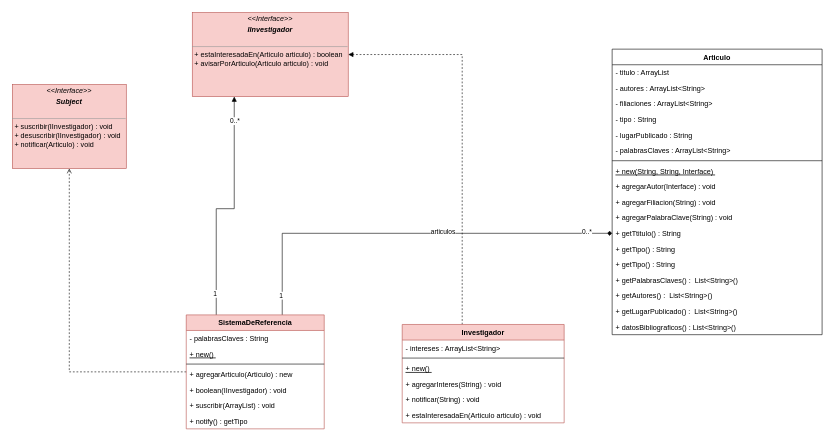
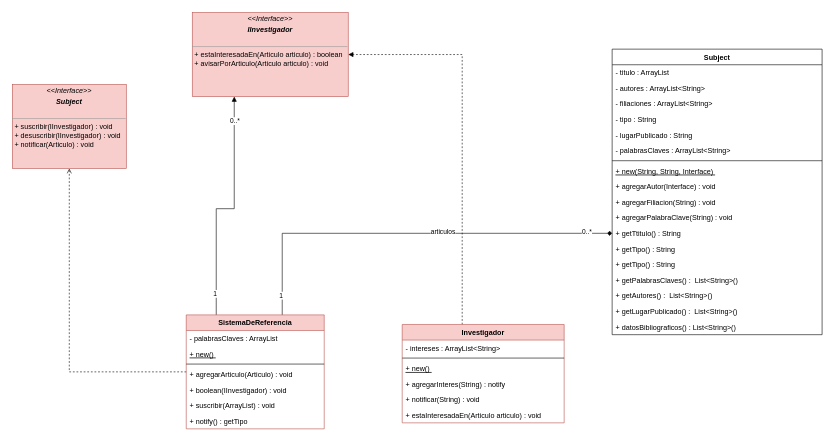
(717, 57) -> (717, 57)
(233, 338) -> (239, 338)
(249, 374) -> (250, 374)
(462, 384) -> (467, 384)
